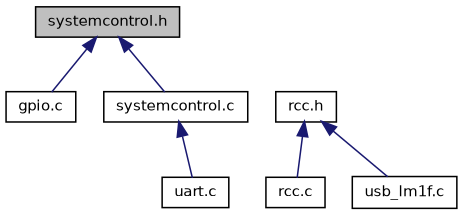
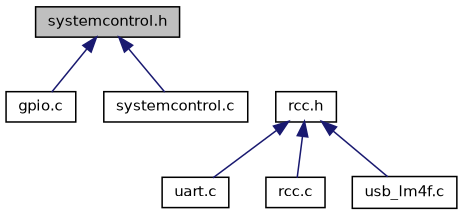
(187, 157) -> (245, 154)
(405, 192) -> (405, 192)
